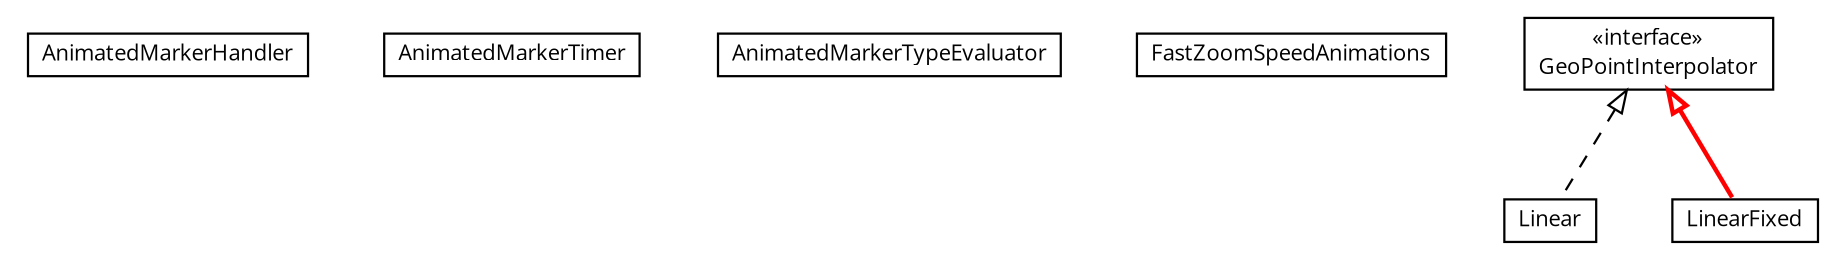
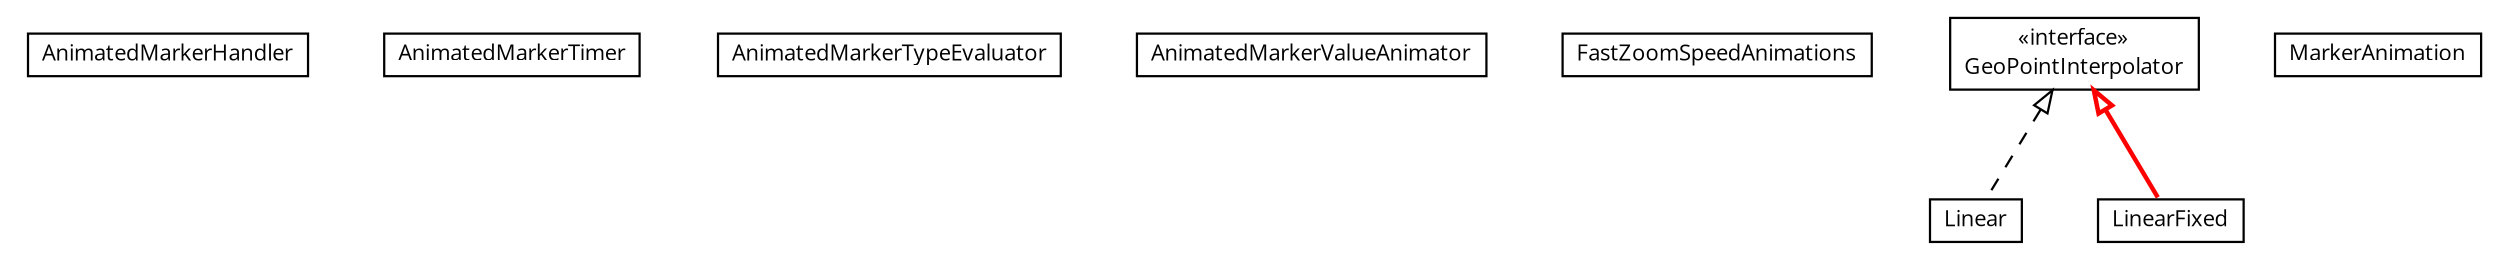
none -> (1312, 54)
none -> (2378, 54)
